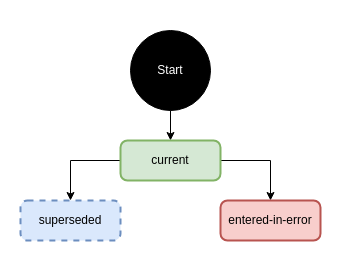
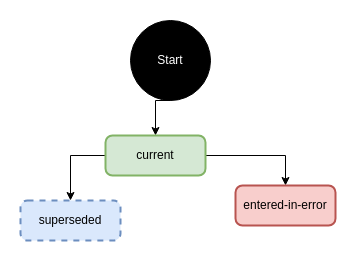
(171, 71) -> (171, 61)
(171, 161) -> (156, 156)
(271, 221) -> (286, 206)
